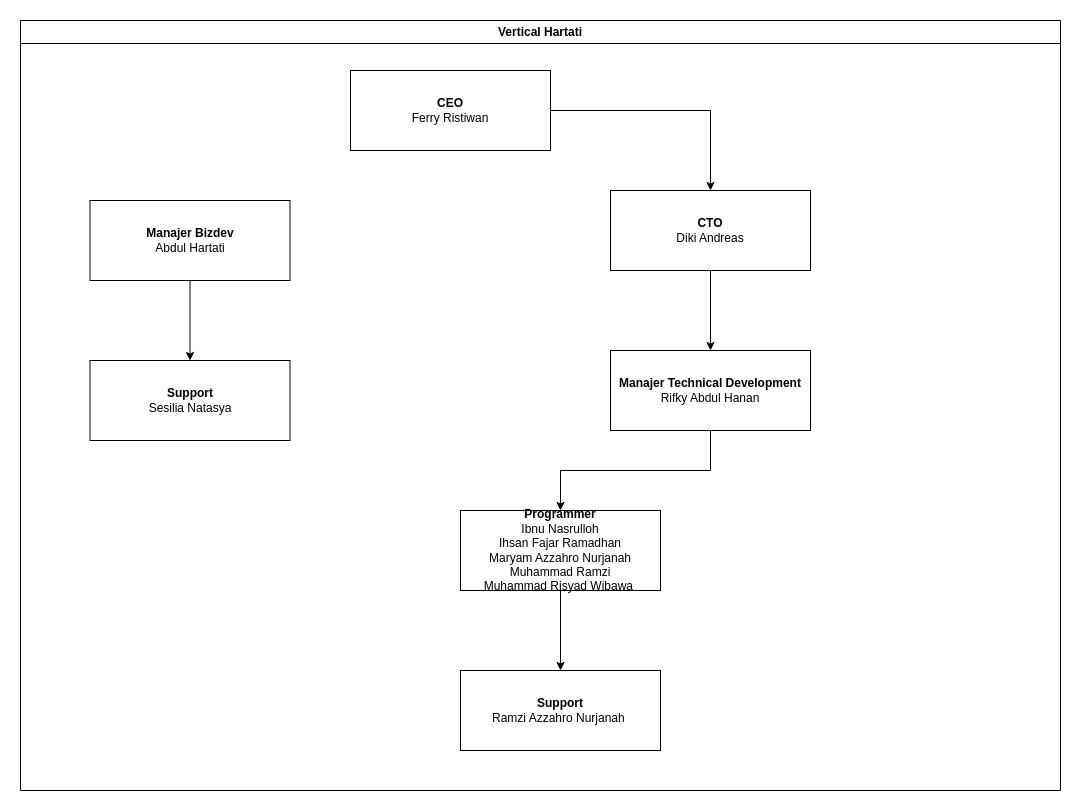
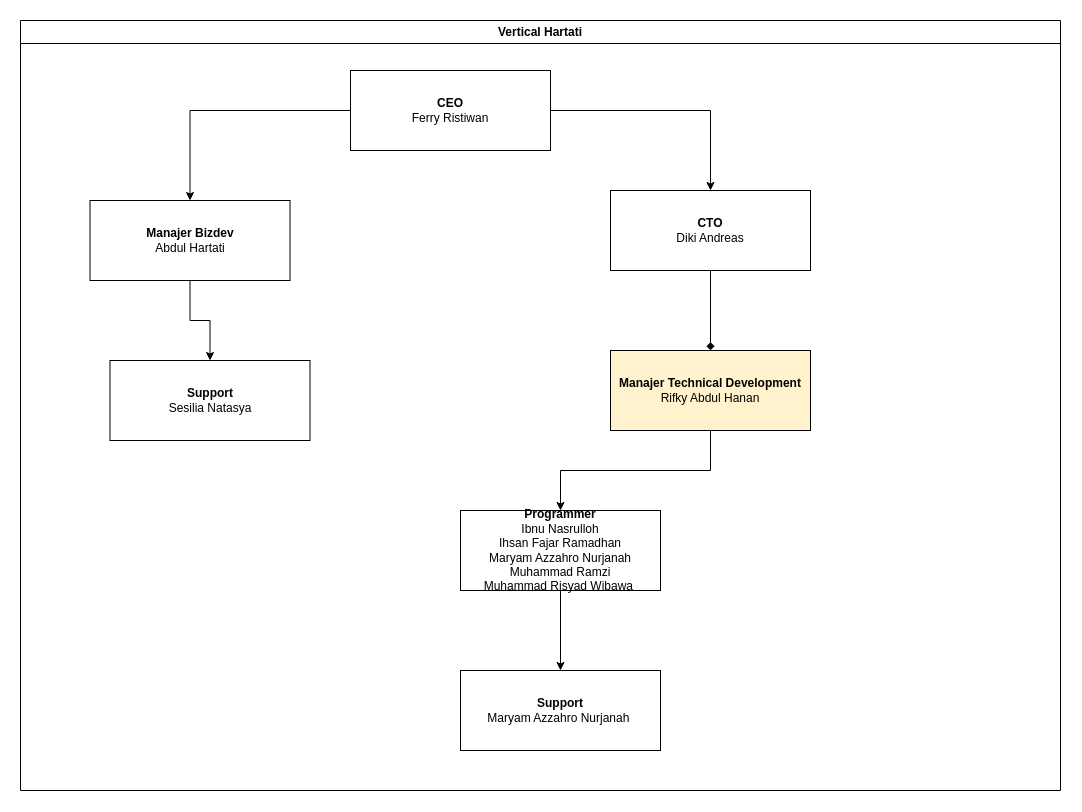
none -> (229, 111)
(711, 342) -> (711, 342)
(711, 391) -> (711, 391)
(190, 401) -> (210, 401)
(561, 711) -> (561, 711)
